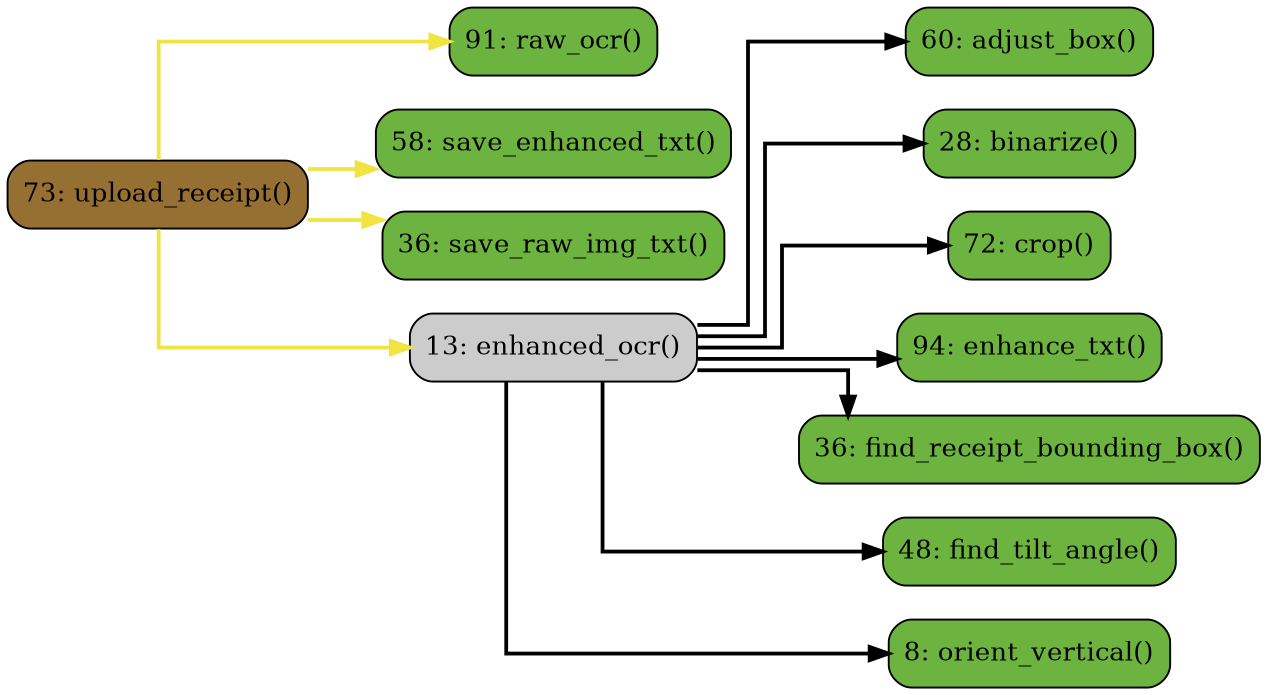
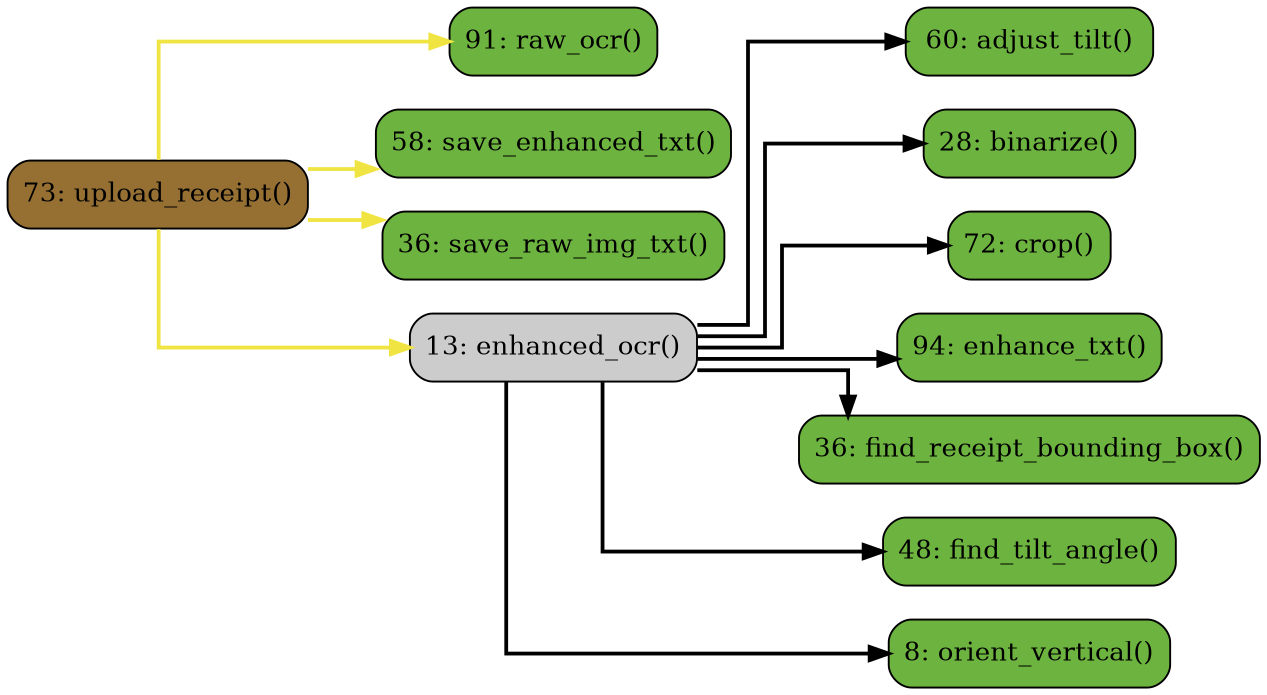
(1029, 42) -> (1029, 42)
